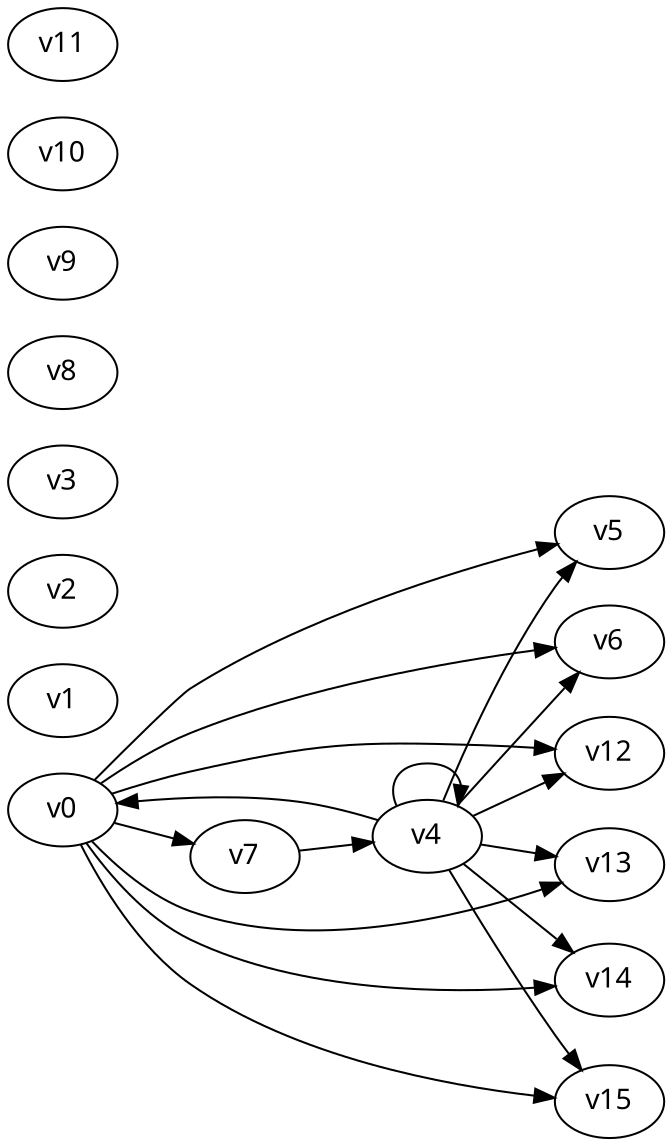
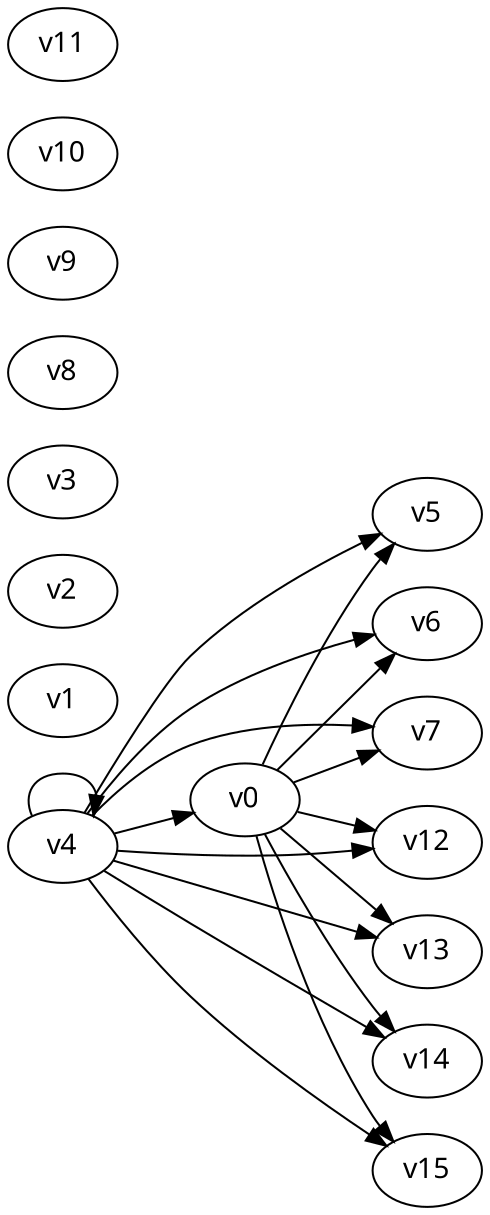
(326, 848) -> (211, 738)
